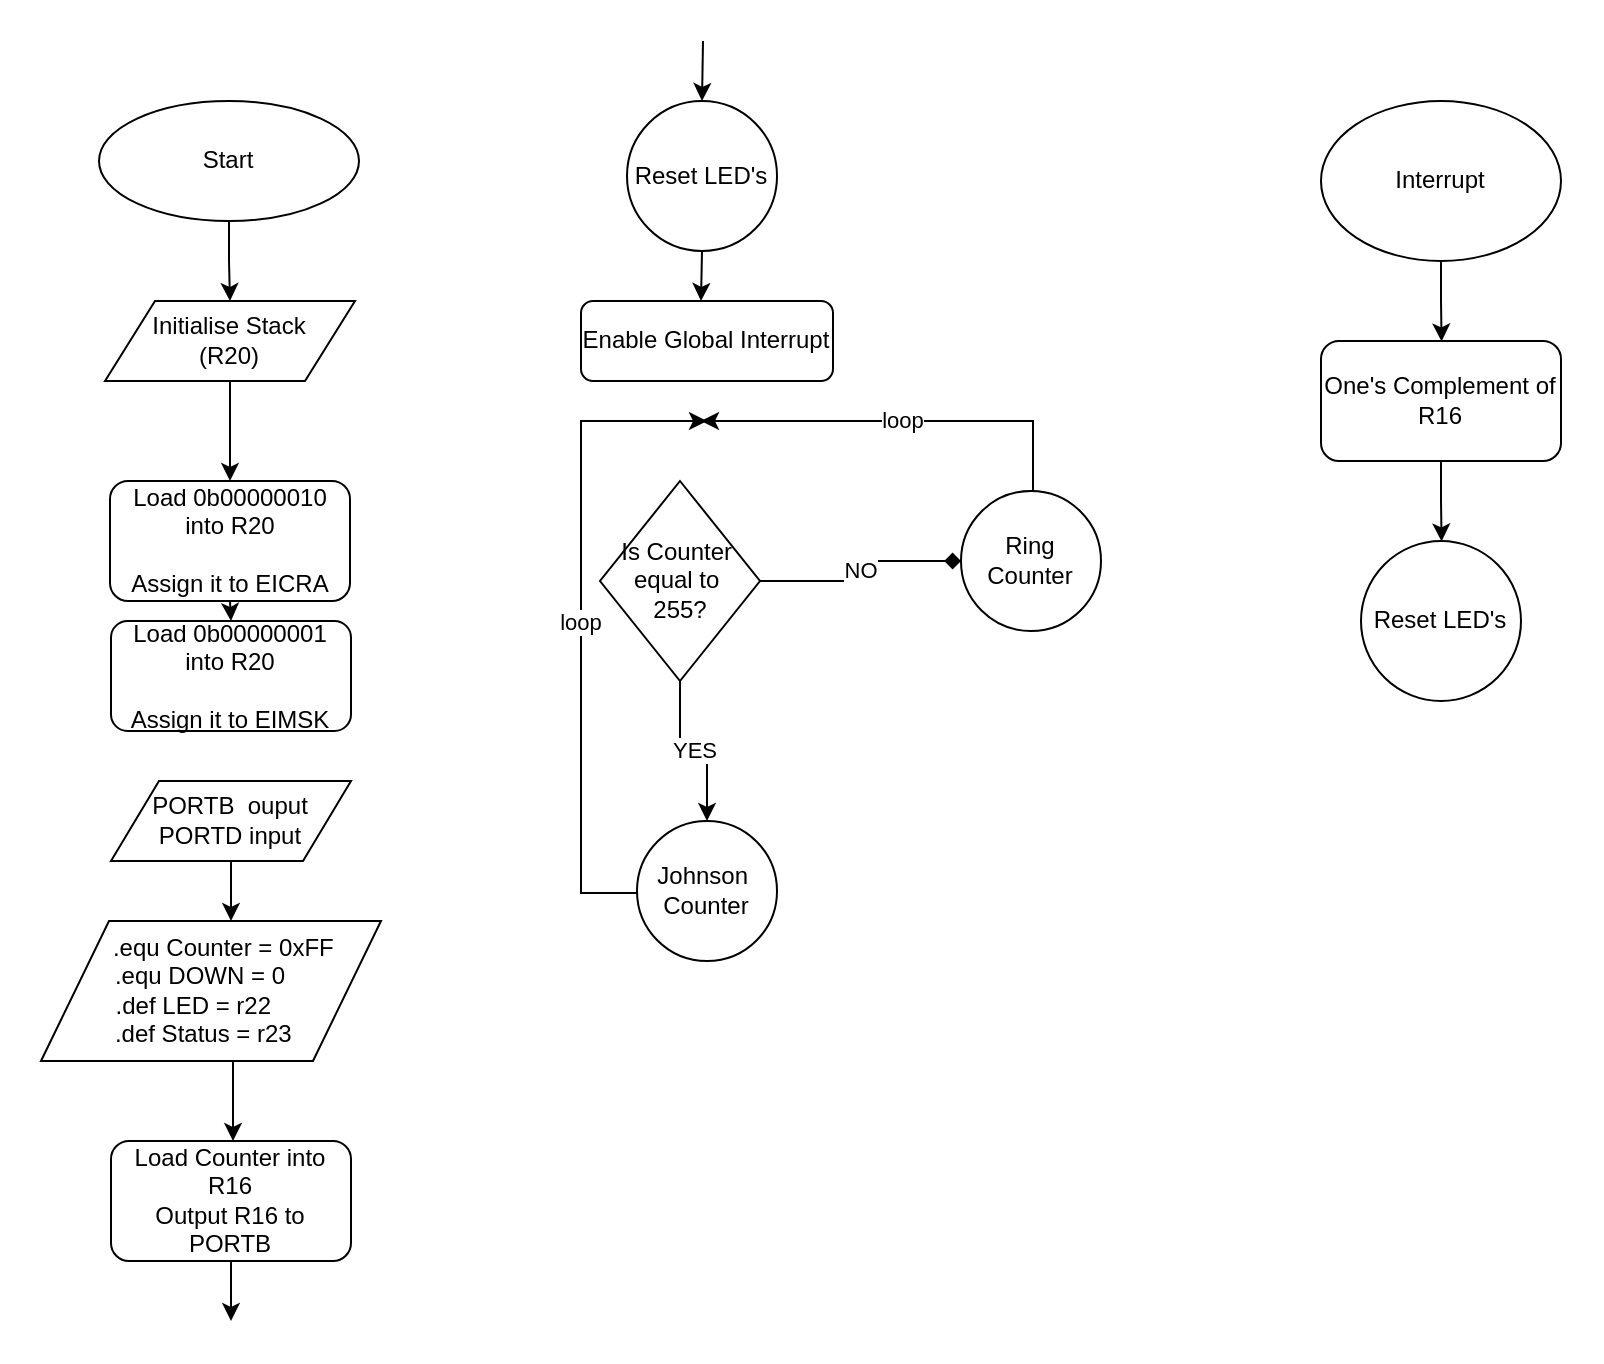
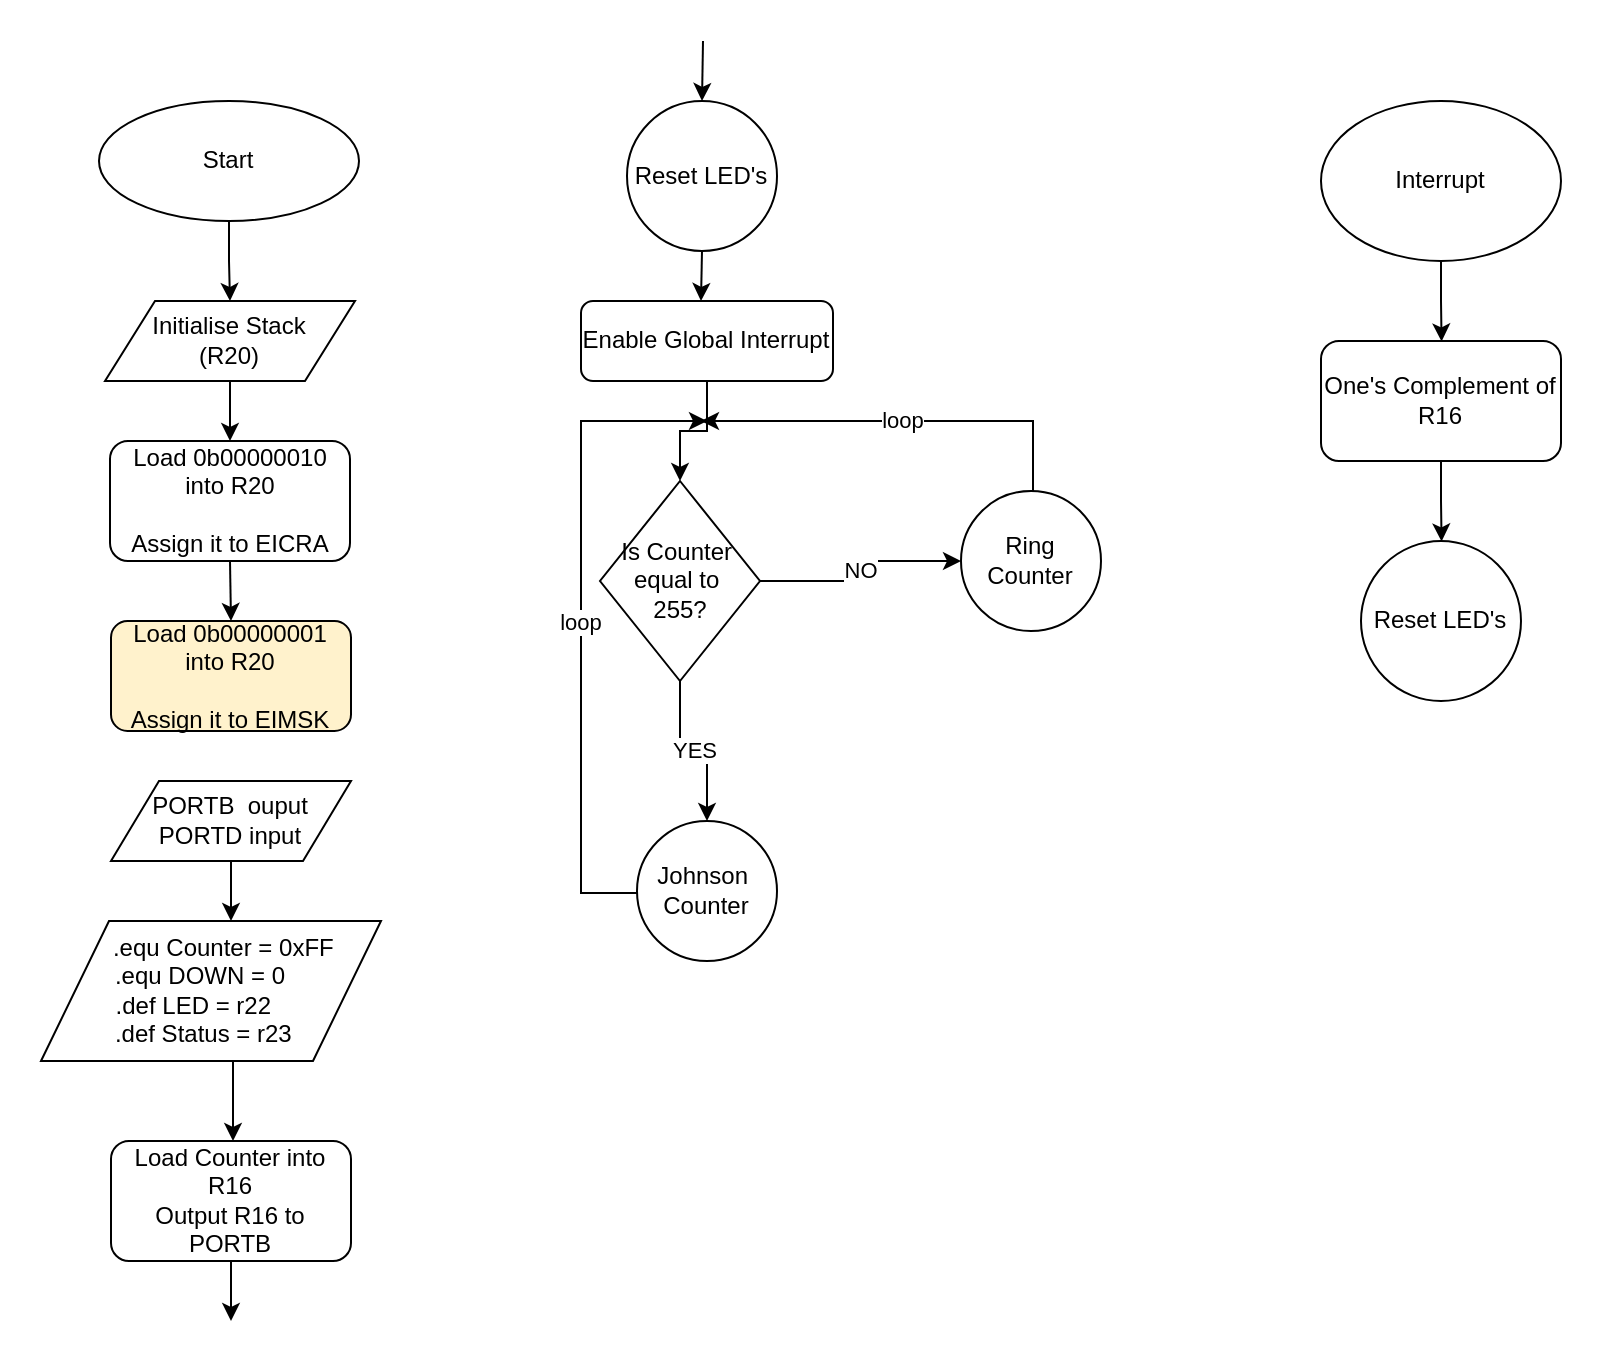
none -> (700, 431)
(230, 541) -> (230, 501)
(944, 561) -> (945, 561)
(231, 676) -> (231, 676)
